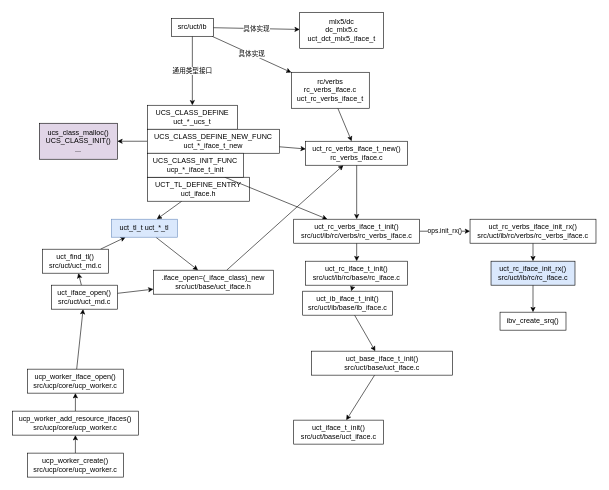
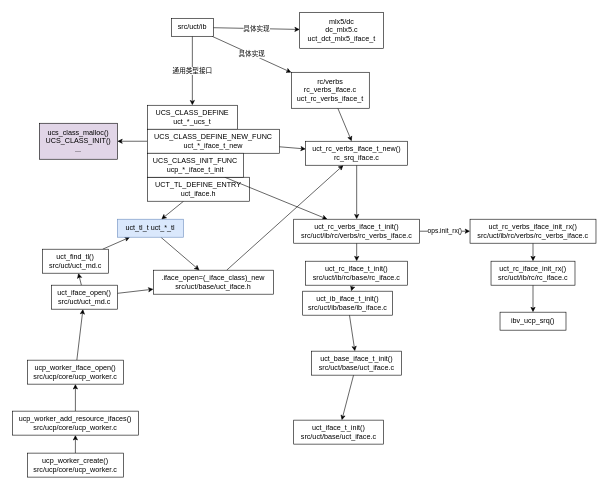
(357, 153) -> (357, 153)
(144, 228) -> (150, 228)
(533, 273) -> (533, 273)
(533, 321) -> (533, 321)
(382, 363) -> (357, 363)
(75, 381) -> (75, 372)
